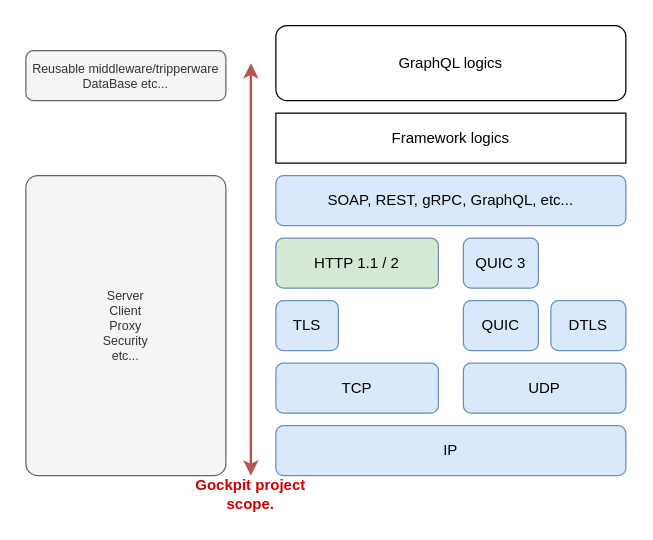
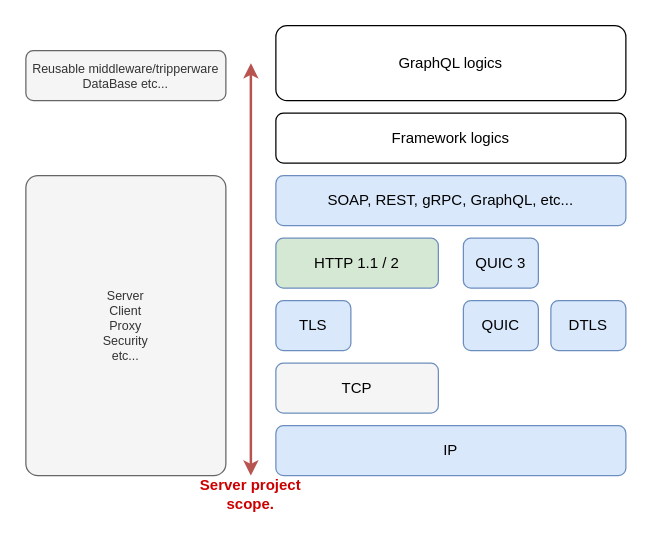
(451, 138) -> (451, 138)
(307, 326) -> (313, 326)
(357, 388) -> (357, 388)
(544, 388) -> none
(251, 494) -> (251, 494)
